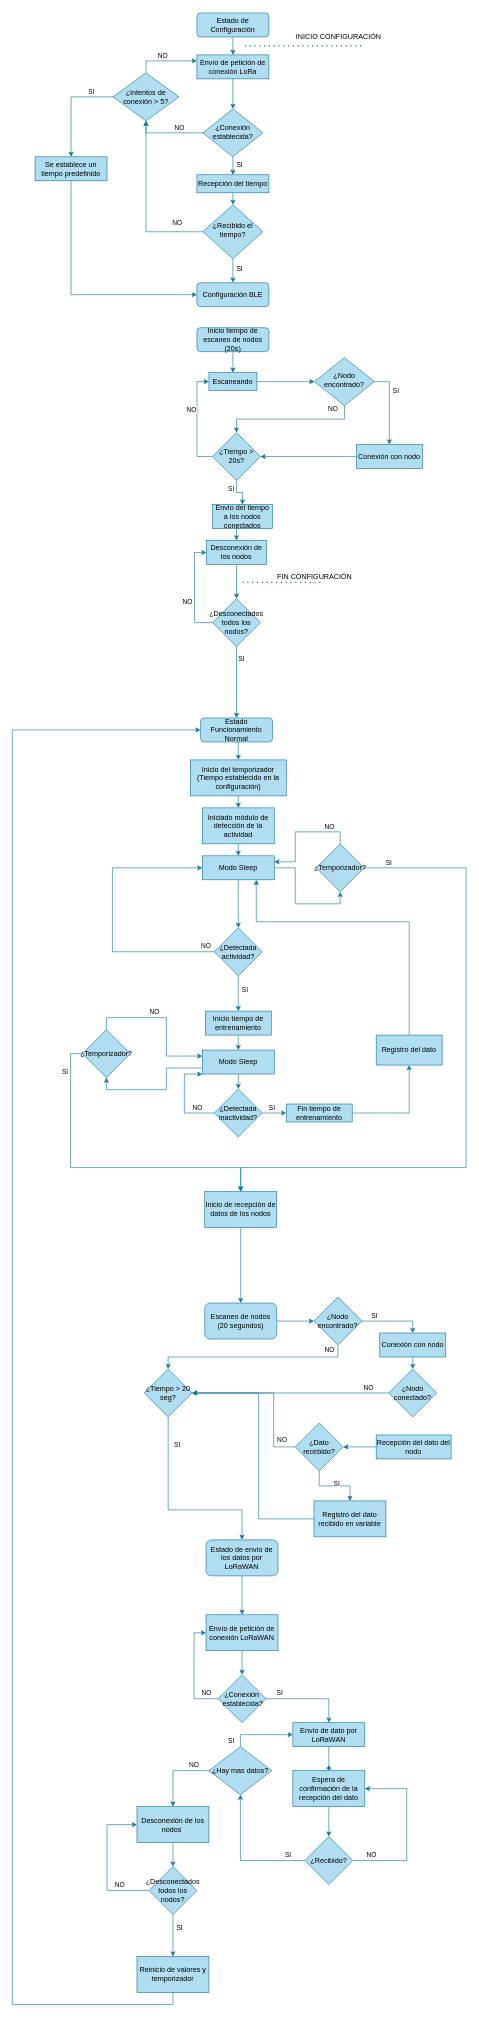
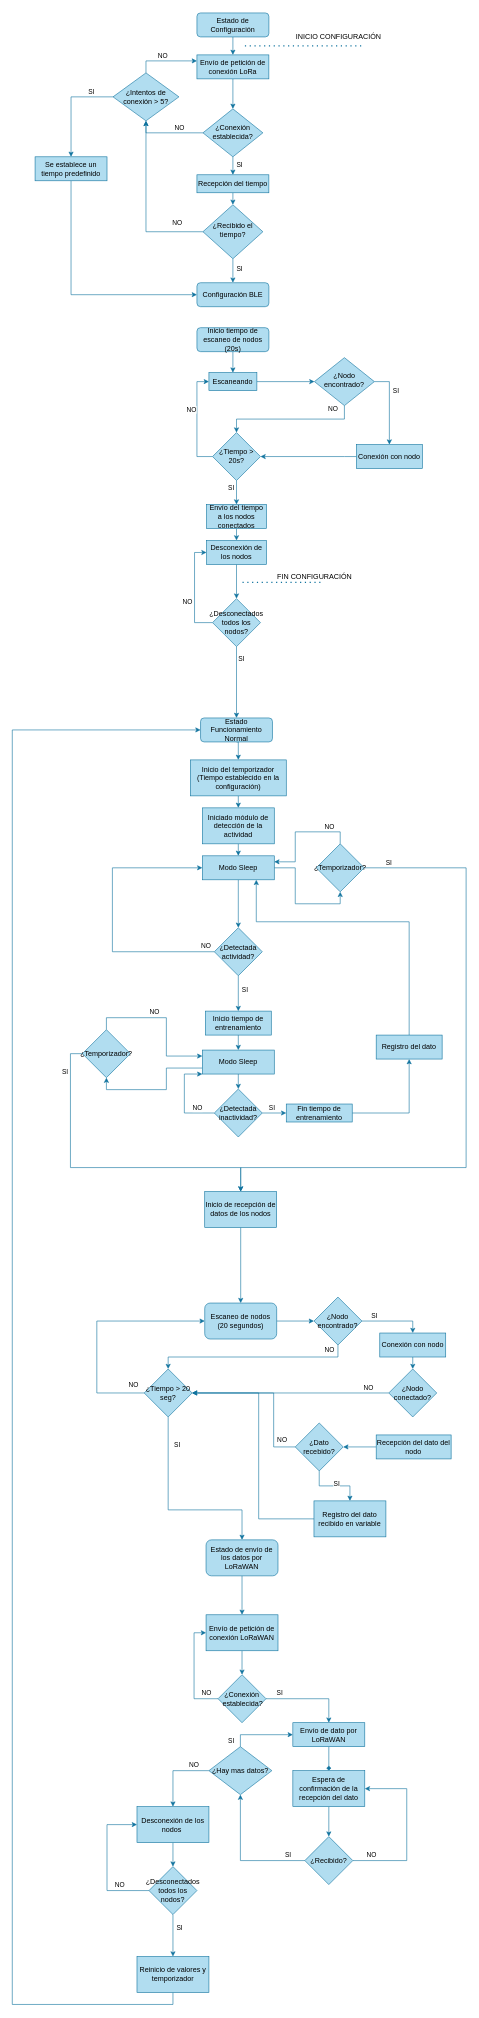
(243, 516) -> (237, 516)
(410, 1050) -> (410, 1047)
none -> (199, 1322)
